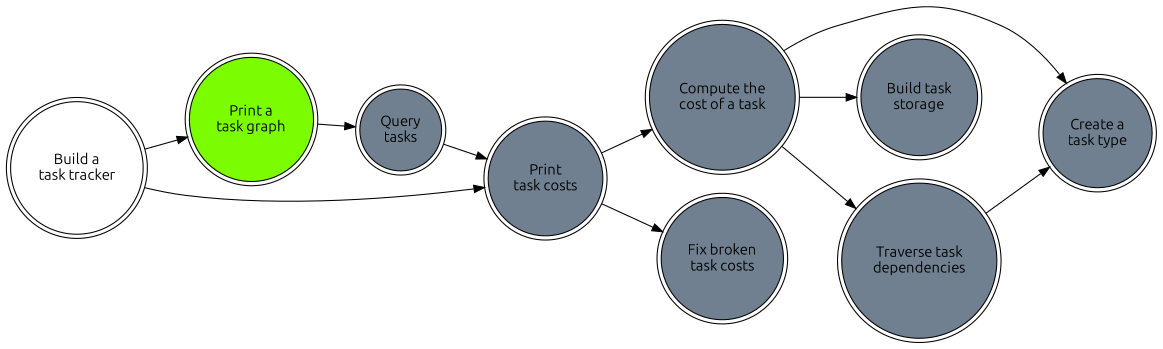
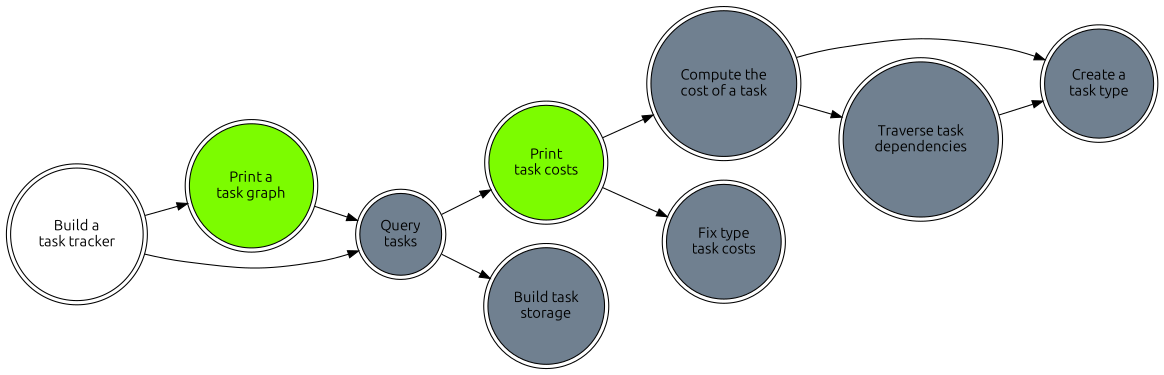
(823, 97) -> (461, 264)
(545, 178) -> (546, 163)
(309, 201) -> (247, 268)
(722, 259) -> (724, 242)
